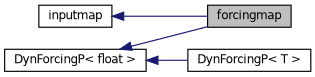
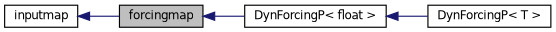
(169, 36) -> (230, 16)
